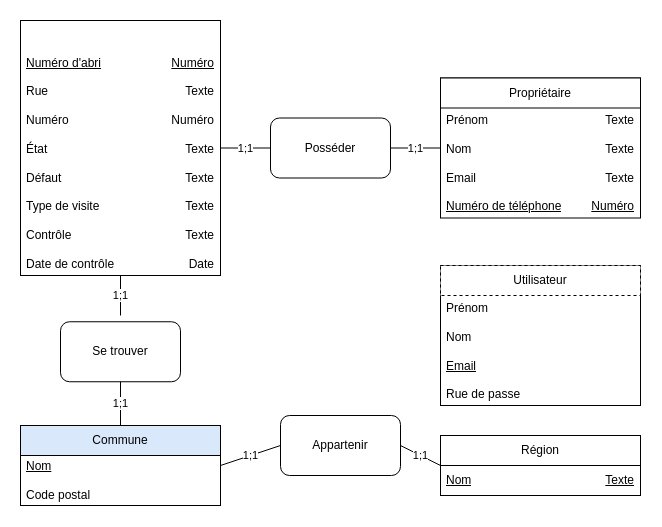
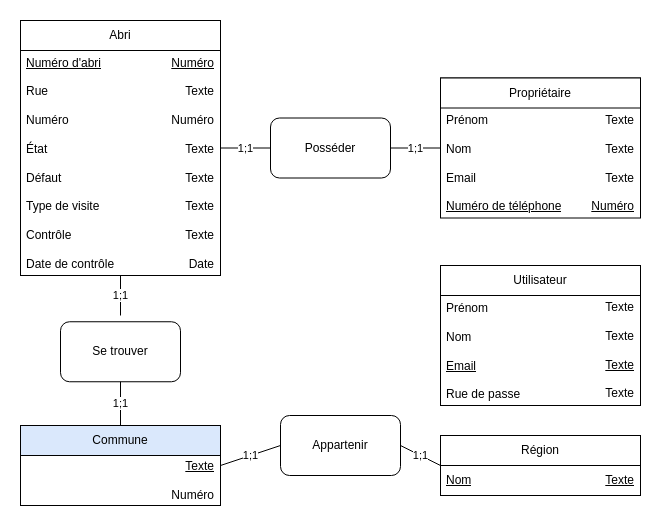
none -> (121, 36)
(541, 281) -> (541, 281)
none -> (601, 351)
(71, 481) -> none
none -> (171, 481)
